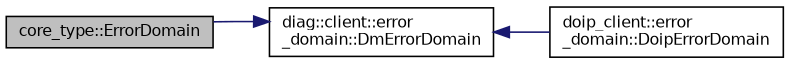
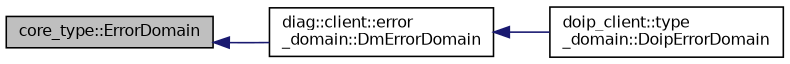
(234, 22) -> (249, 43)
(667, 32) -> (667, 32)
